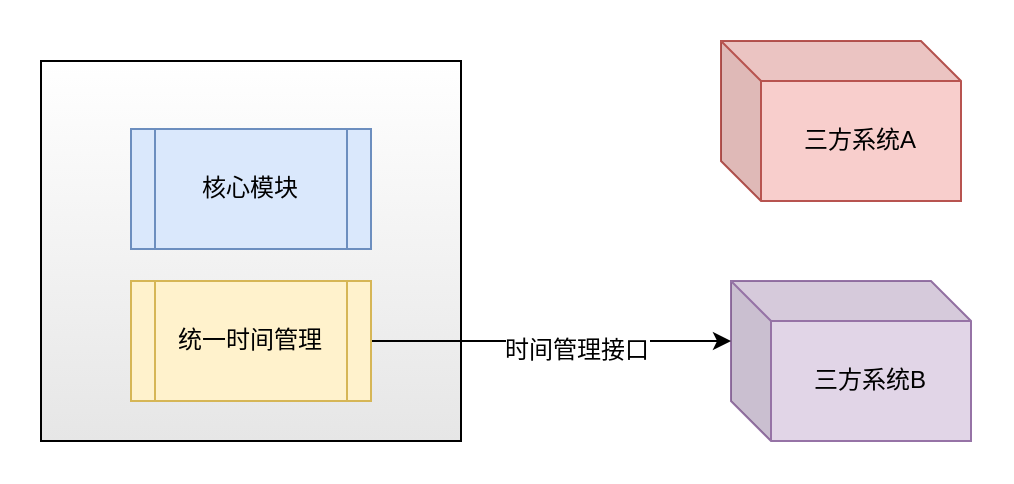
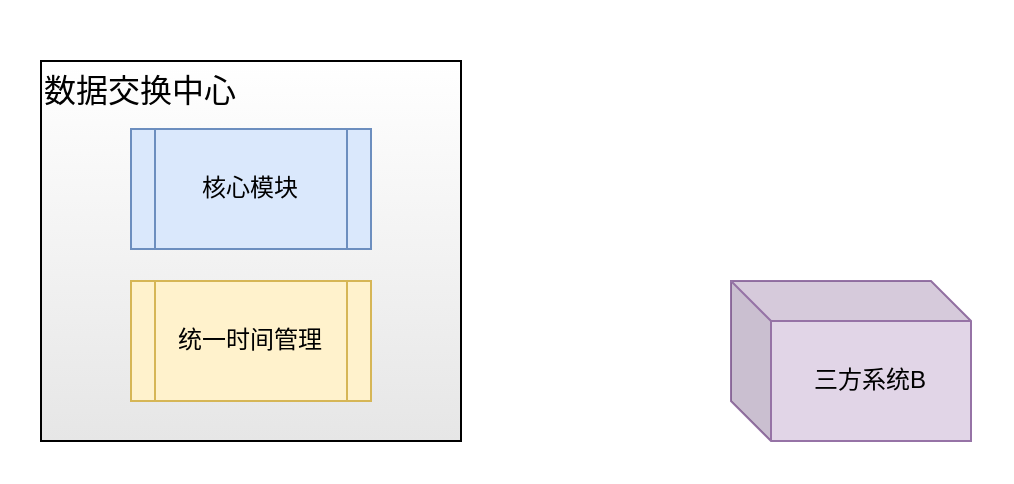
none -> (141, 91)
(841, 121) -> none
(544, 341) -> none
